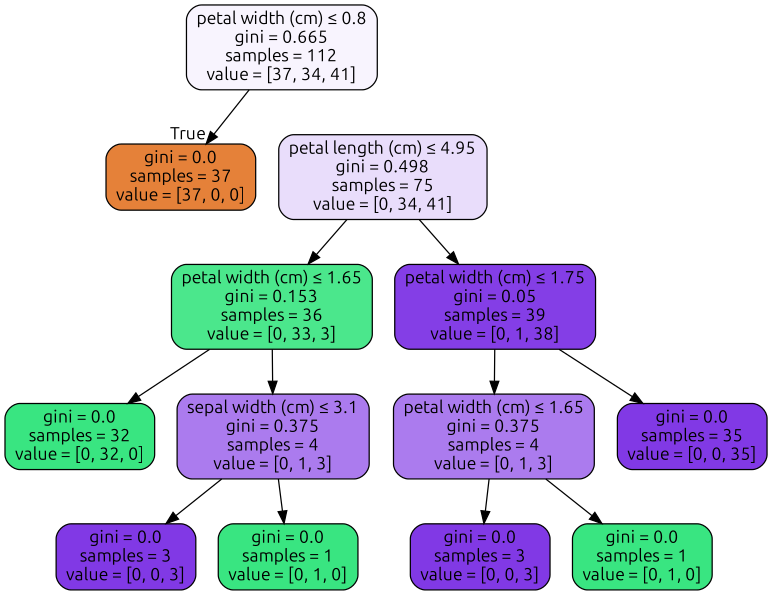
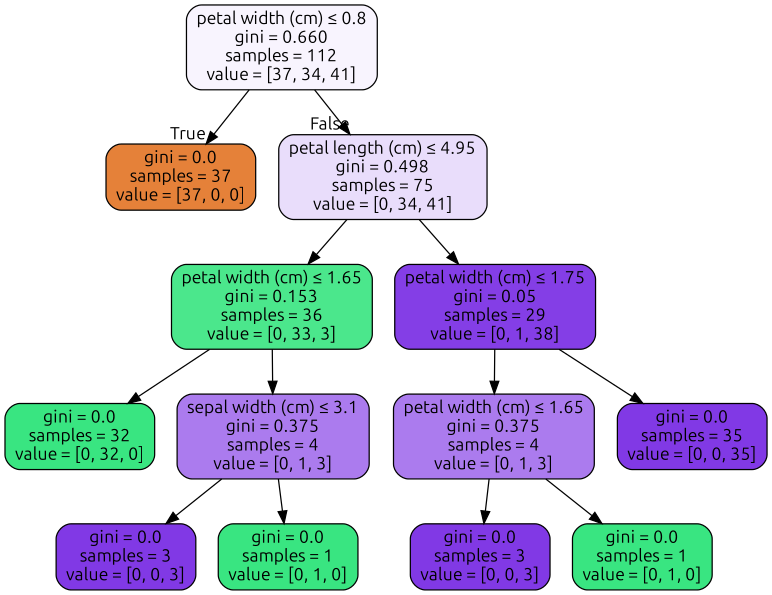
(282, 37) -> (282, 37)
none -> (328, 107)
(495, 316) -> (495, 316)
